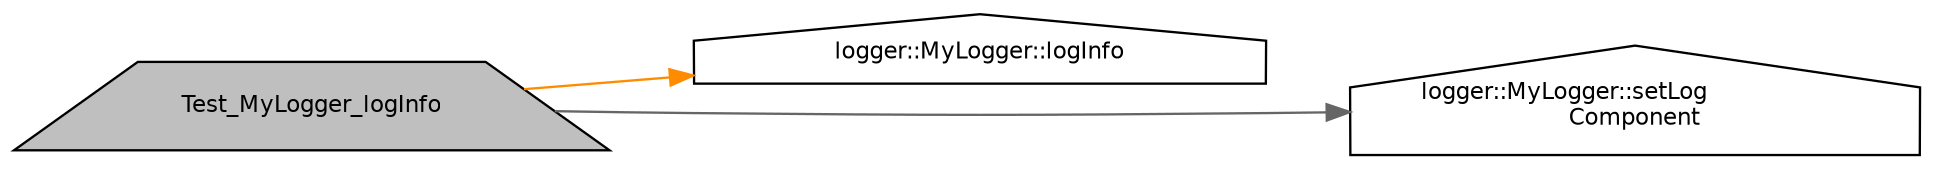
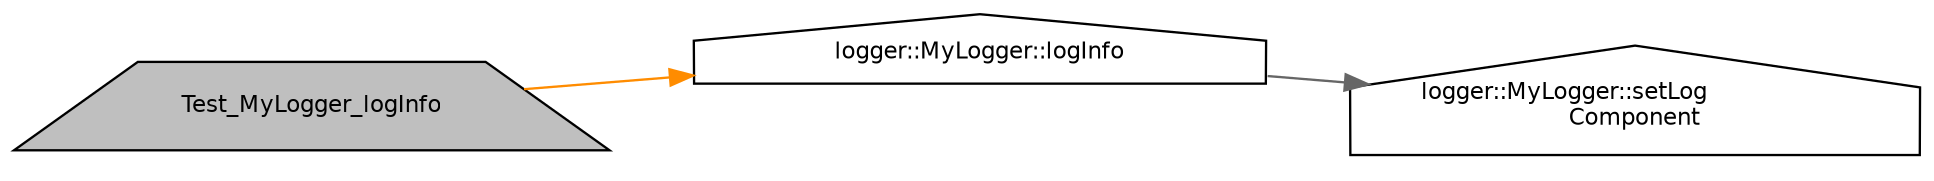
(940, 115) -> (1306, 79)
